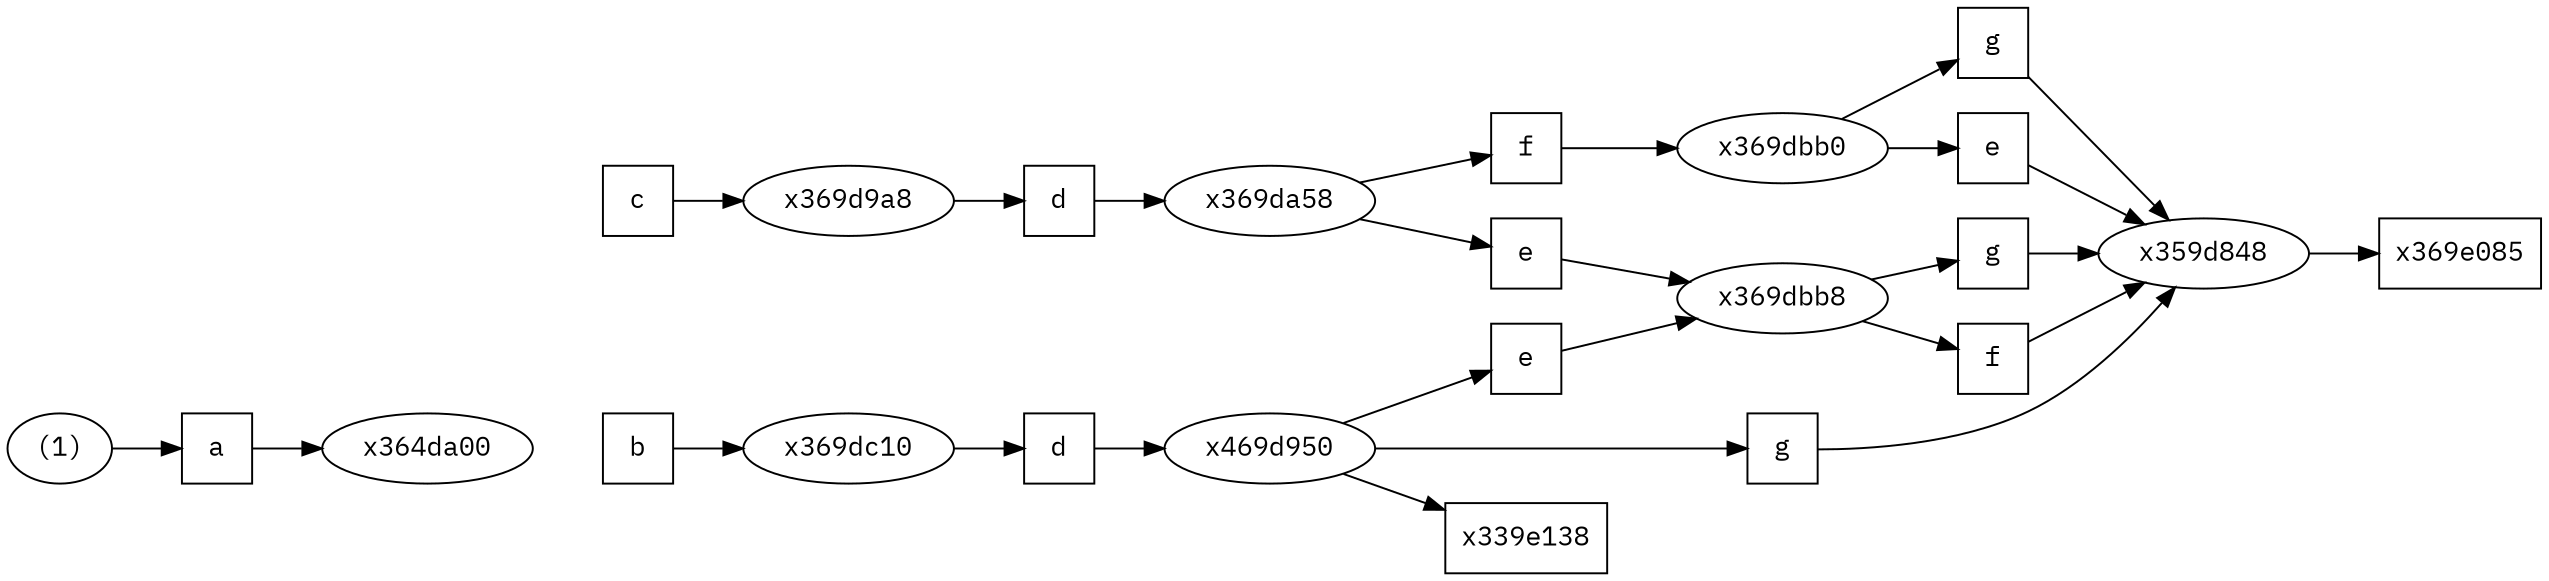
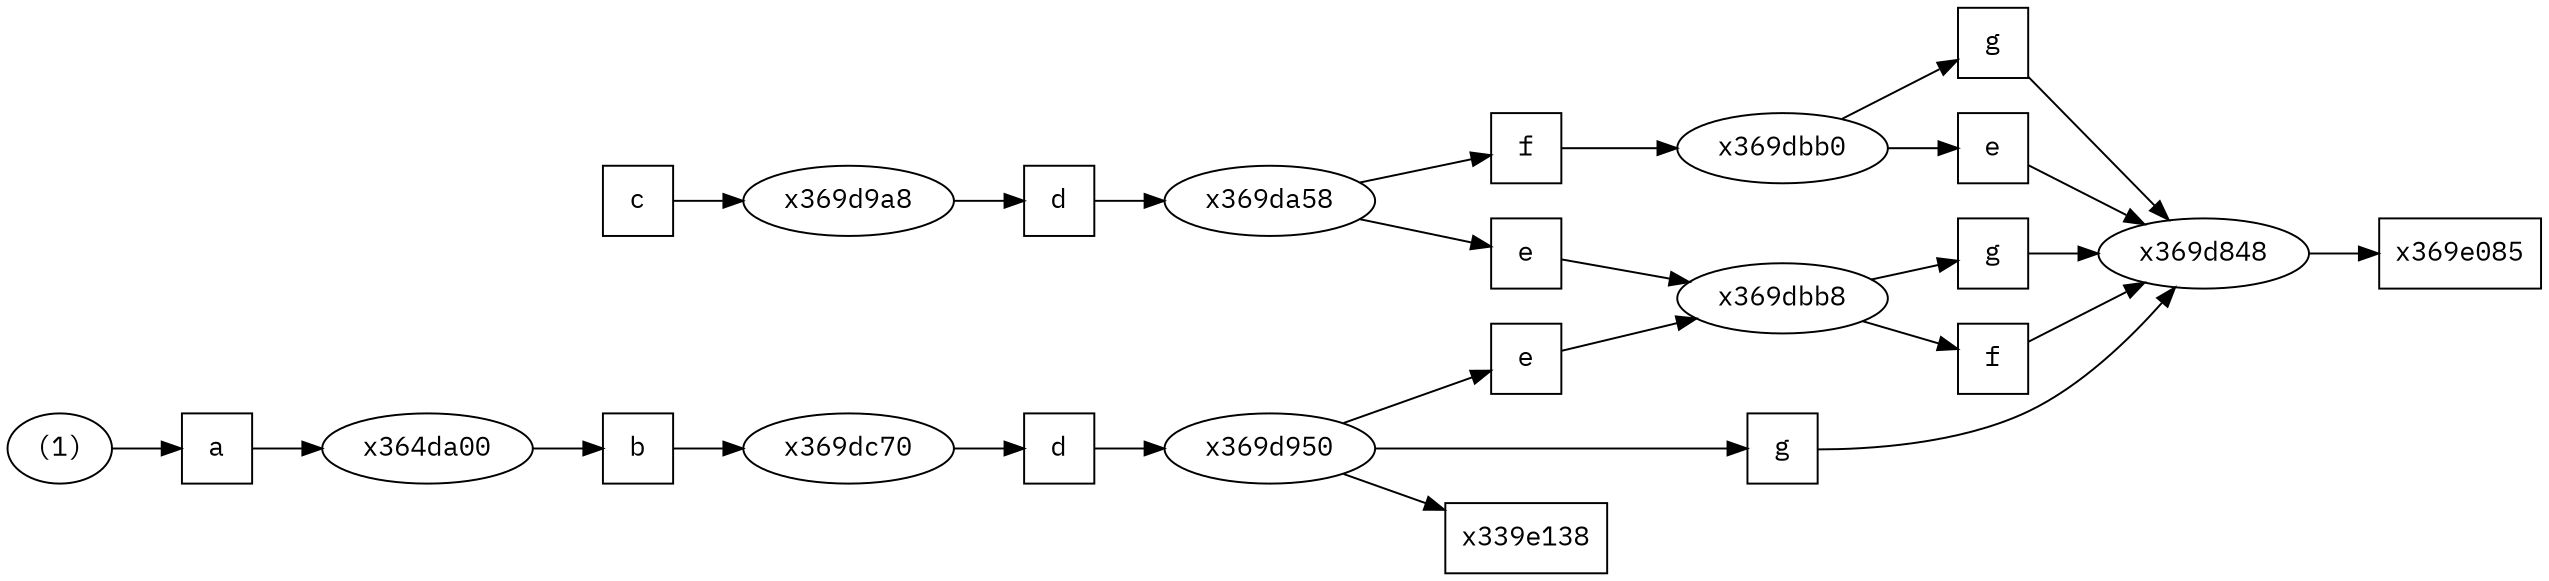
(2204, 254) -> (2204, 254)
none -> (558, 449)
(849, 449) -> (849, 449)
(1270, 449) -> (1270, 449)
